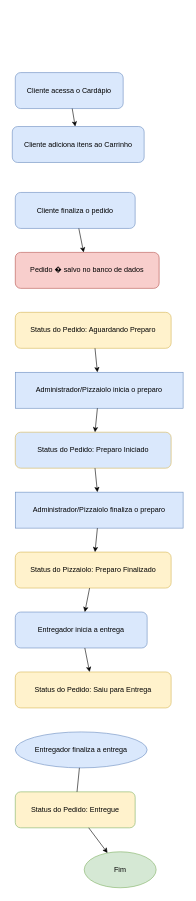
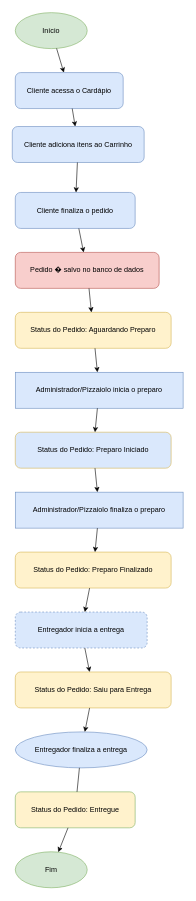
none -> (51, 30)
none -> (60, 58)
none -> (77, 182)
none -> (90, 300)
(93, 570) -> (93, 570)
(81, 630) -> (81, 630)
none -> (88, 718)
(120, 870) -> (51, 870)
